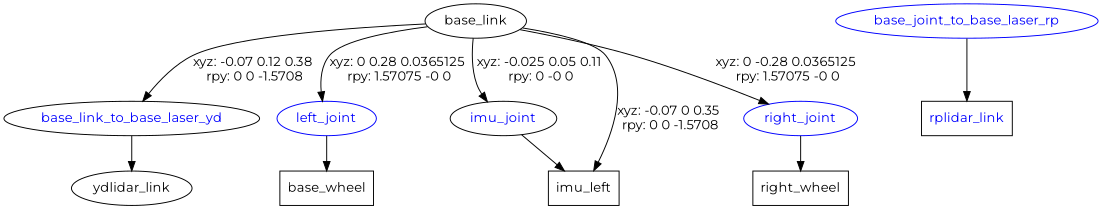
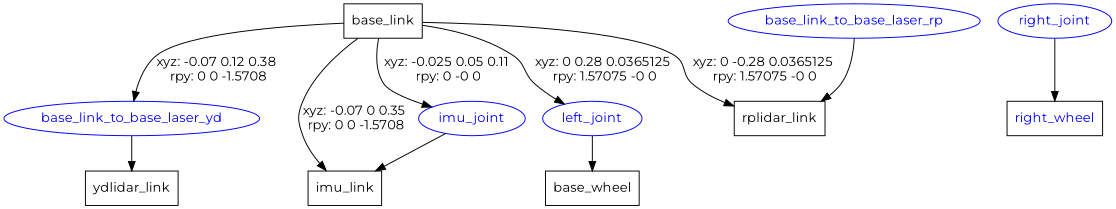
(476, 21) -> (383, 21)
(967, 21) -> (854, 21)
(642, 58) -> (586, 33)
(132, 118) -> (132, 118)
(503, 118) -> (472, 118)
(967, 118) -> (780, 118)
(132, 188) -> (132, 188)
(584, 188) -> (345, 188)
(801, 188) -> (1055, 118)
